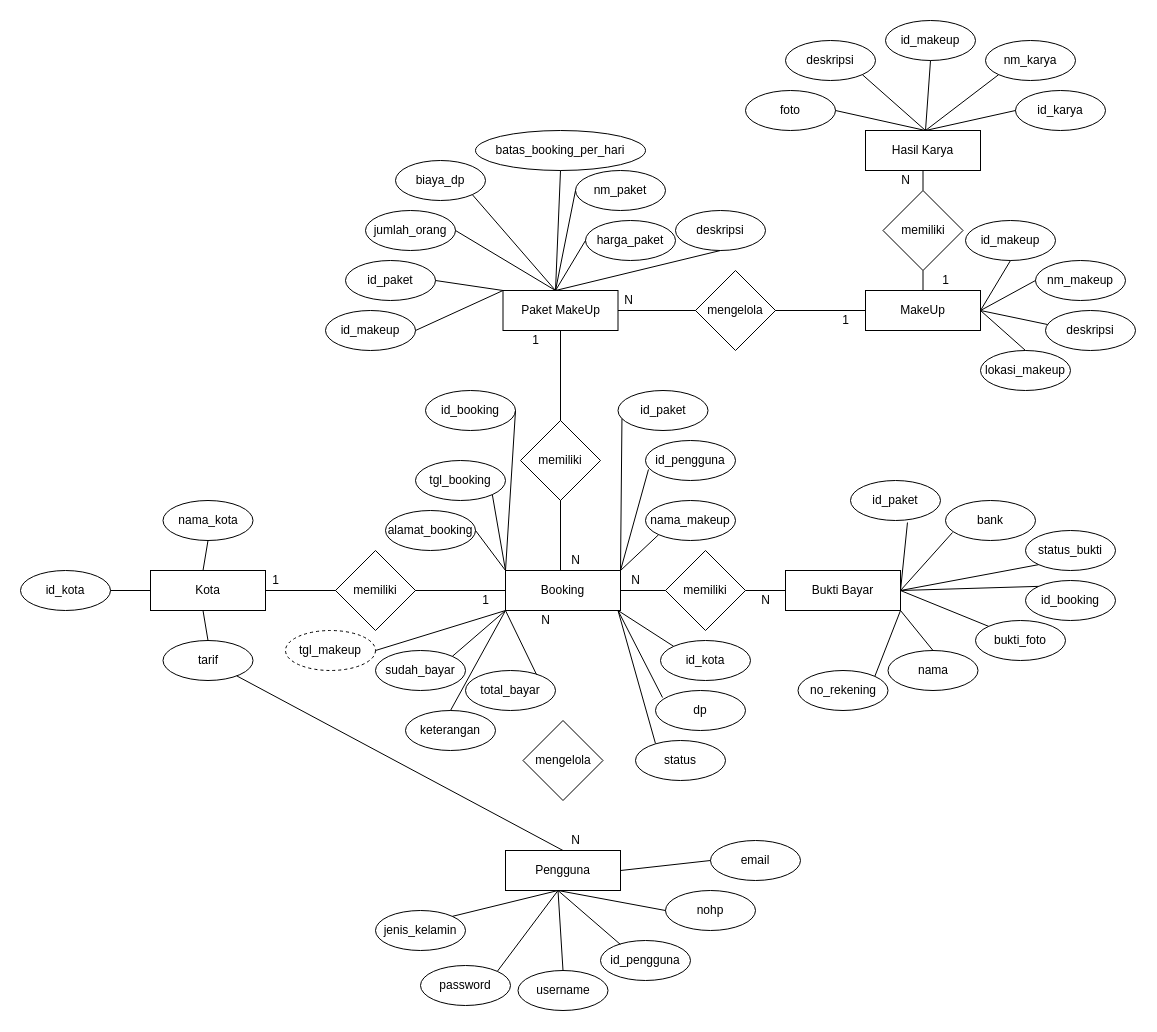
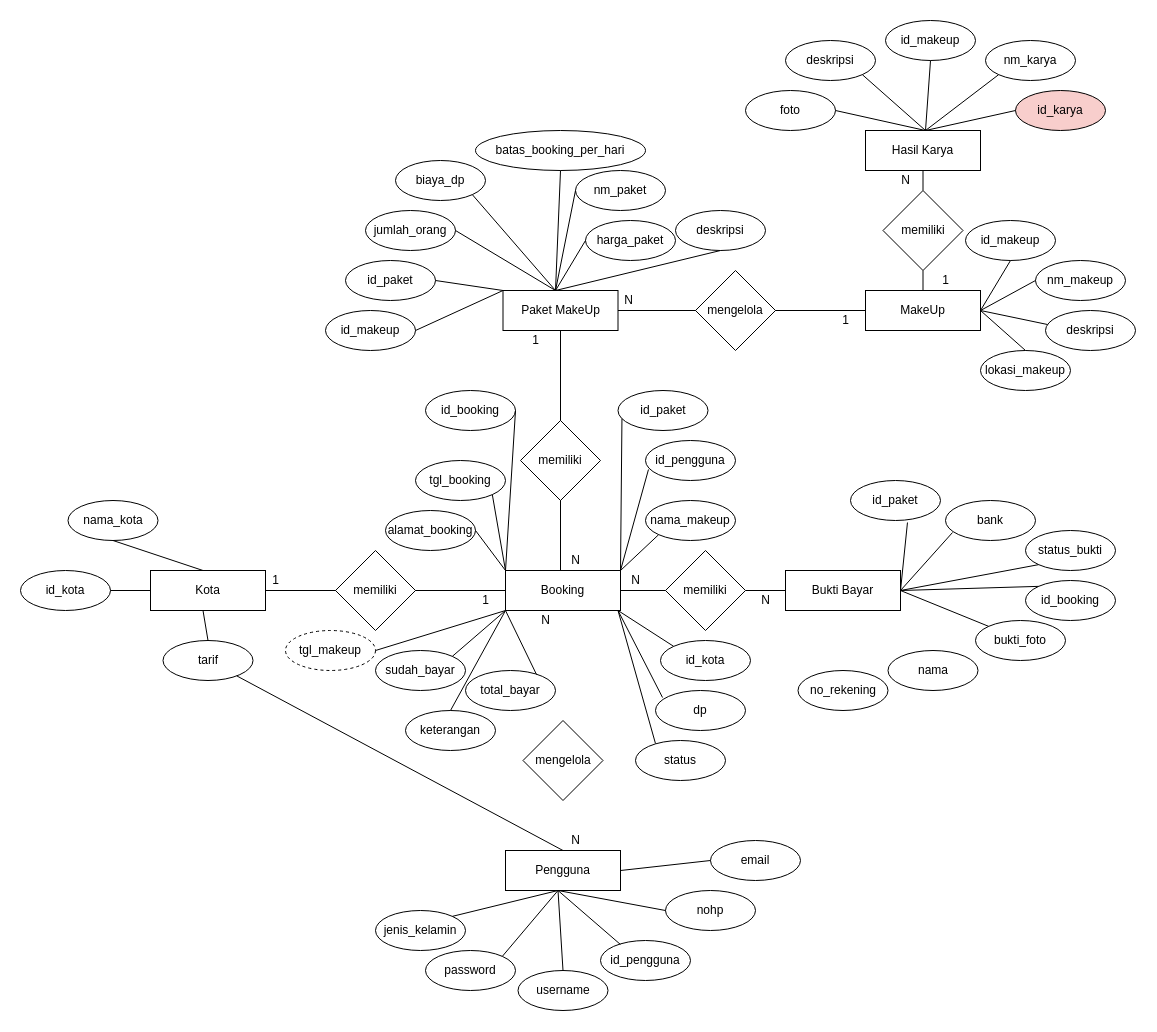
(1061, 111) -> (1061, 111)
(208, 521) -> (113, 521)
(917, 631) -> none
(887, 644) -> none
(466, 986) -> (471, 971)
